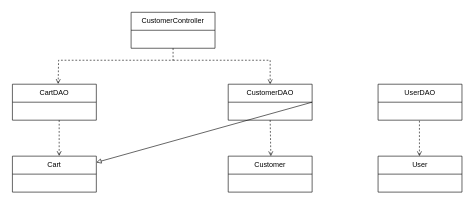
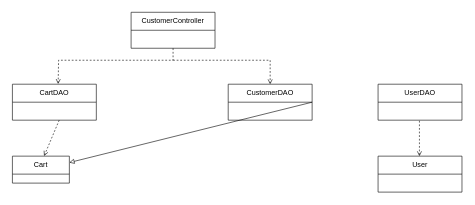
(271, 139) -> none
(54, 174) -> (41, 170)
(270, 174) -> none
